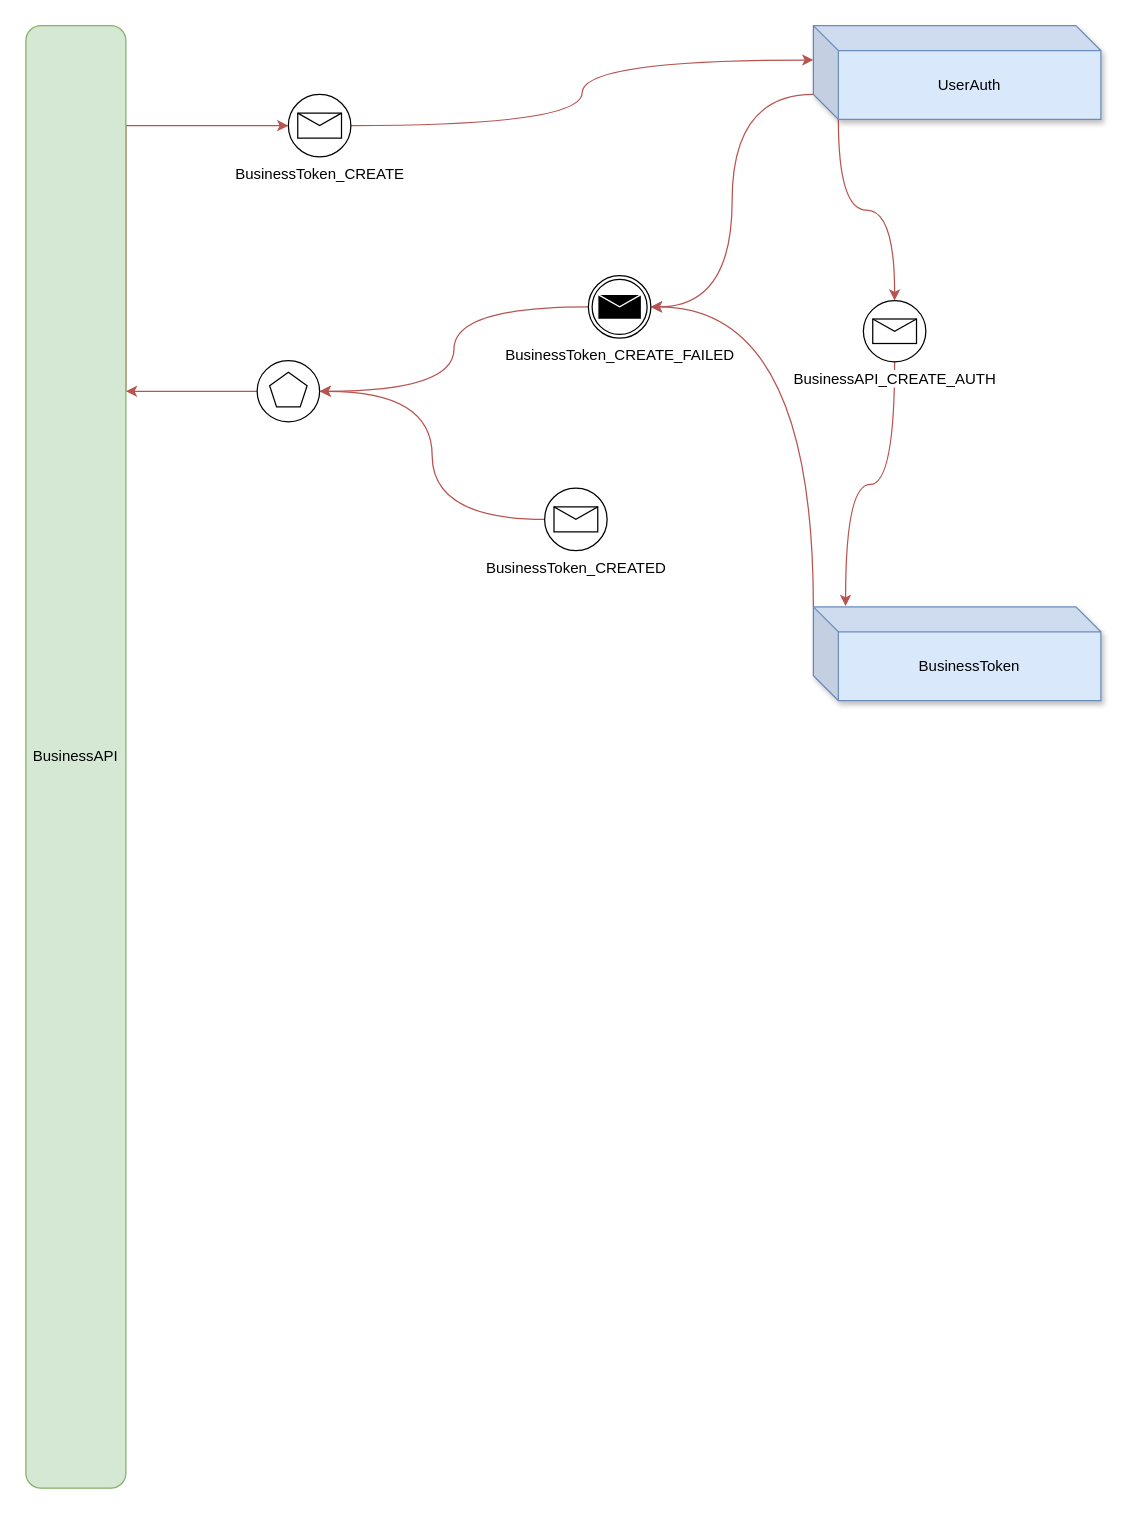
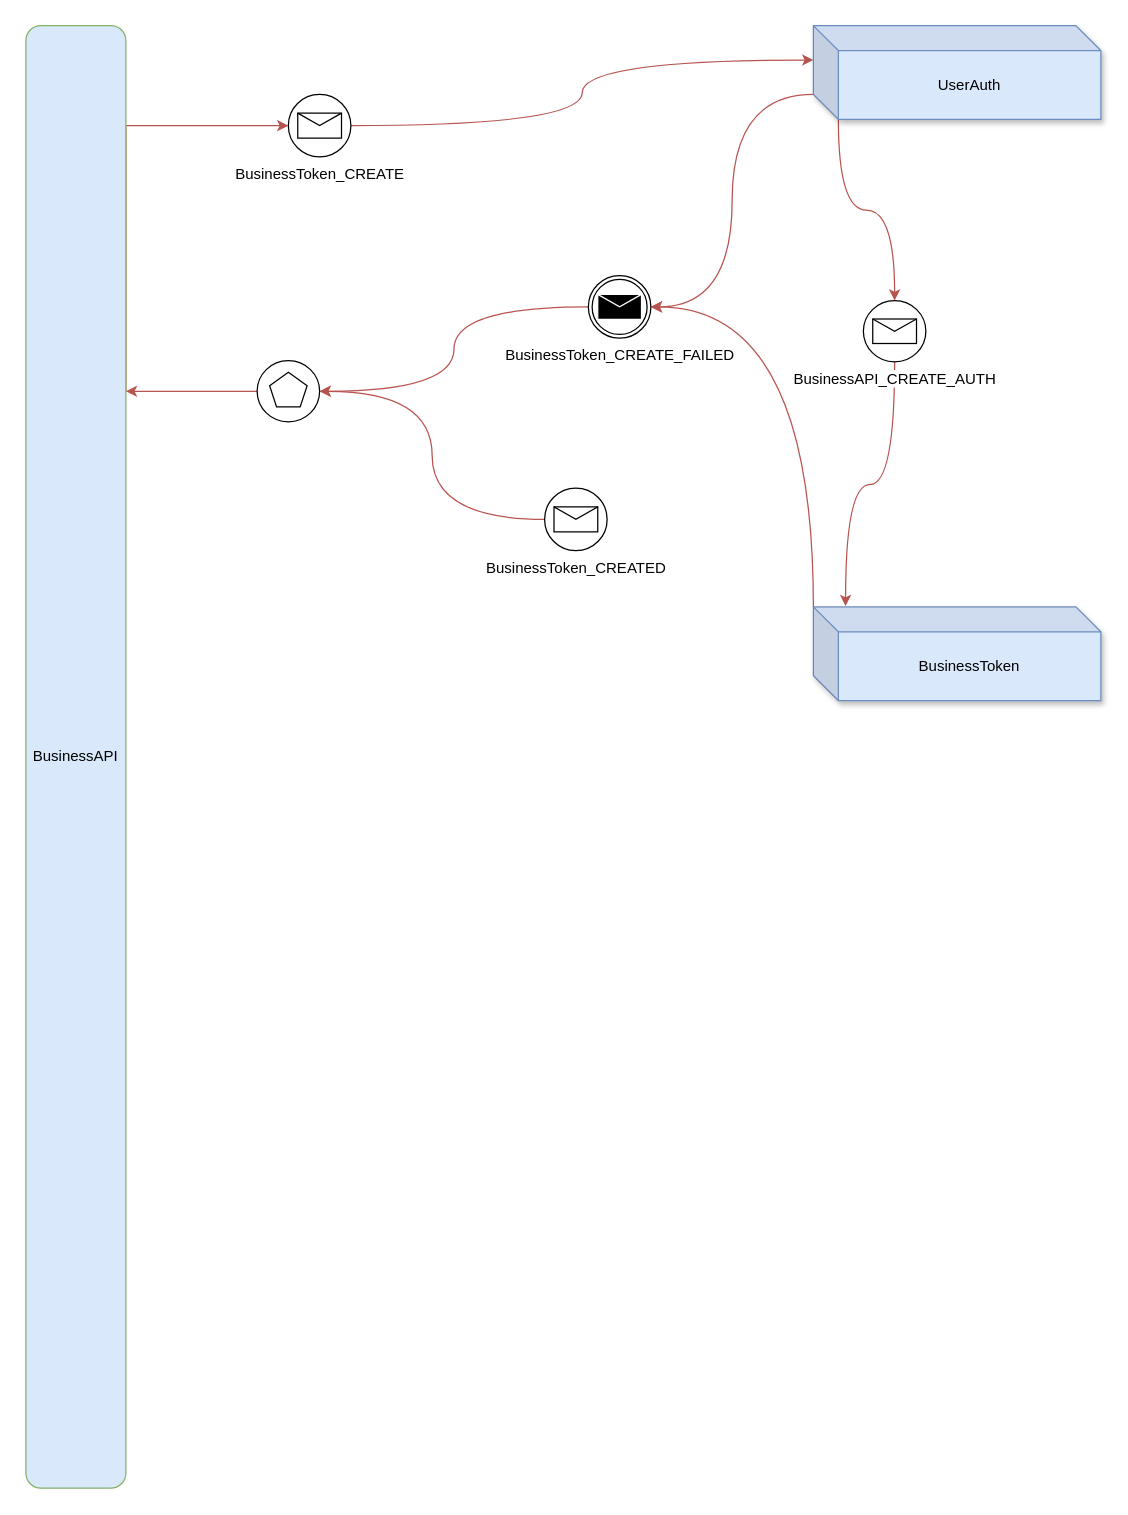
(76, 757) -> (76, 757)
